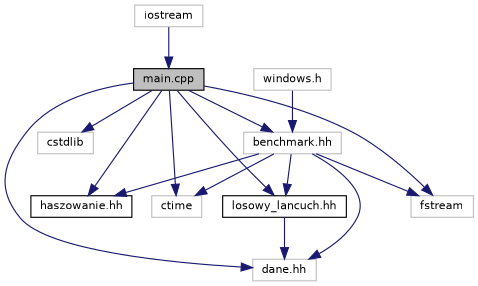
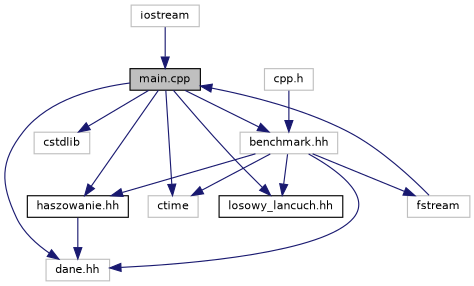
(292, 79) -> (289, 79)
(323, 119) -> (330, 123)
(285, 233) -> (78, 233)
